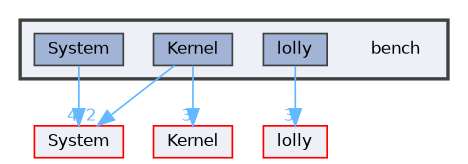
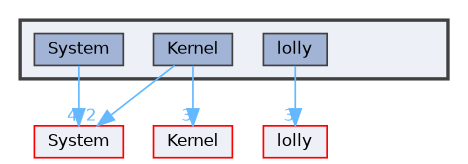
(396, 49) -> none
